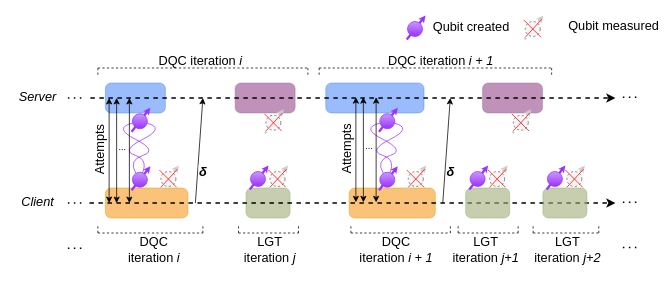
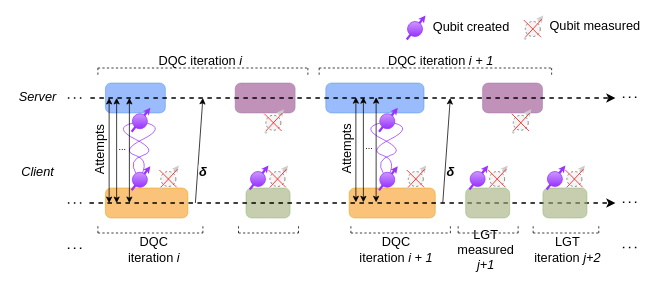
(614, 27) -> (595, 27)
(38, 203) -> (38, 173)
(270, 250) -> none
(486, 250) -> (486, 250)
